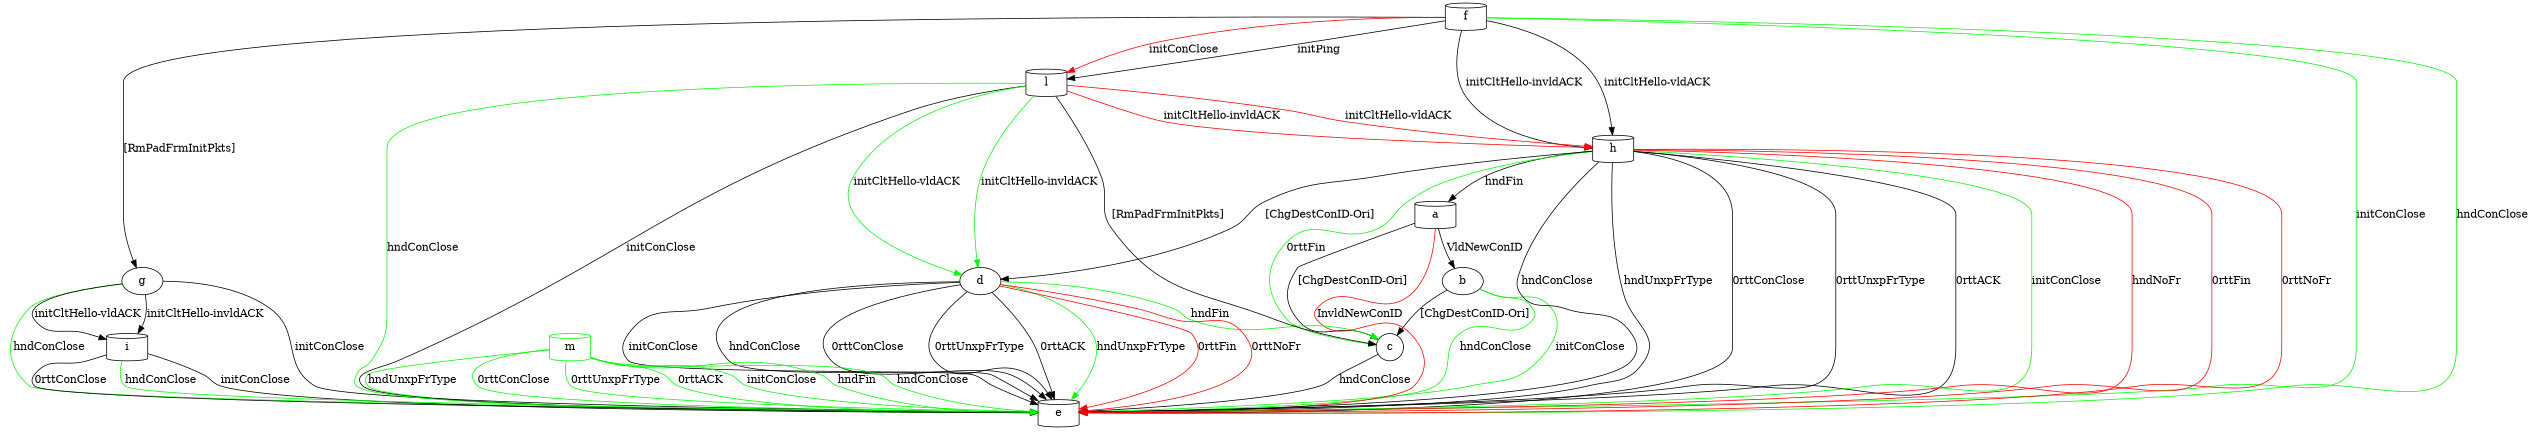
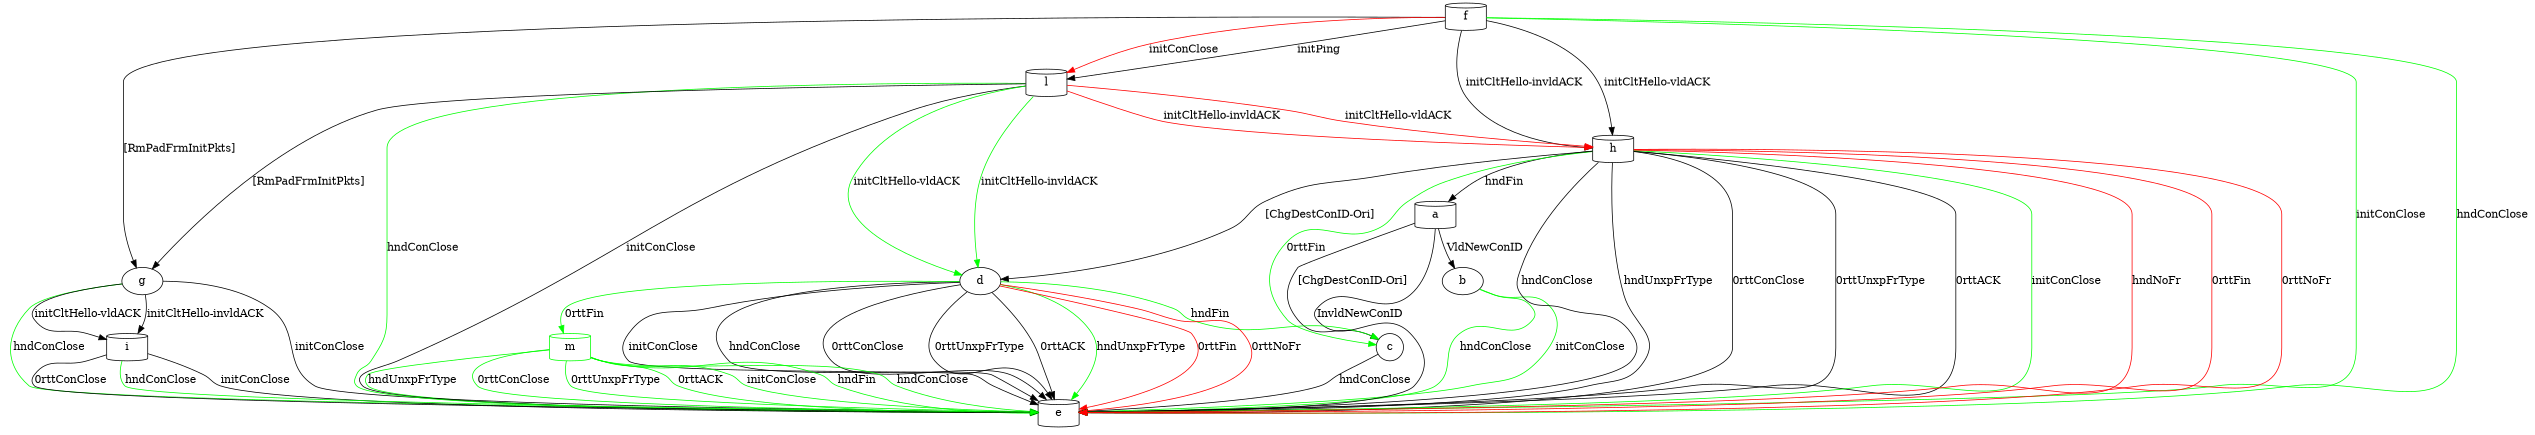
(1163, 278) -> (543, 96)
none -> (752, 284)
(1422, 307) -> none
(1418, 380) -> (1418, 380)
